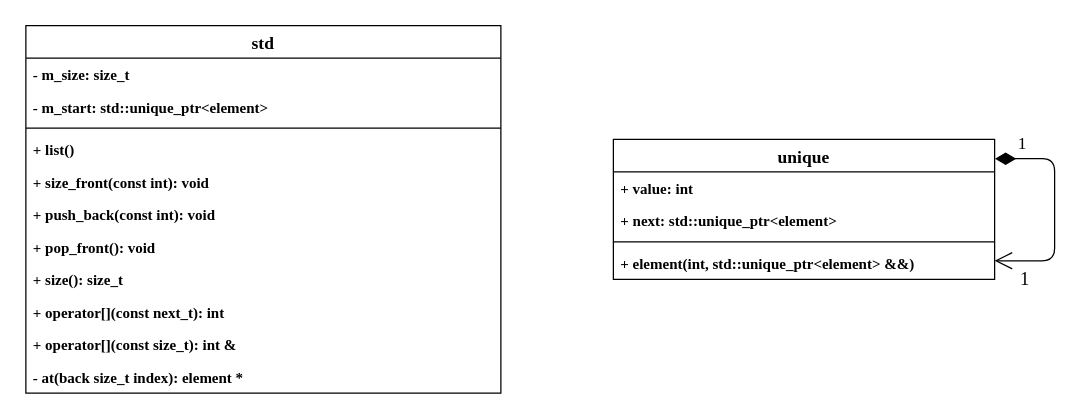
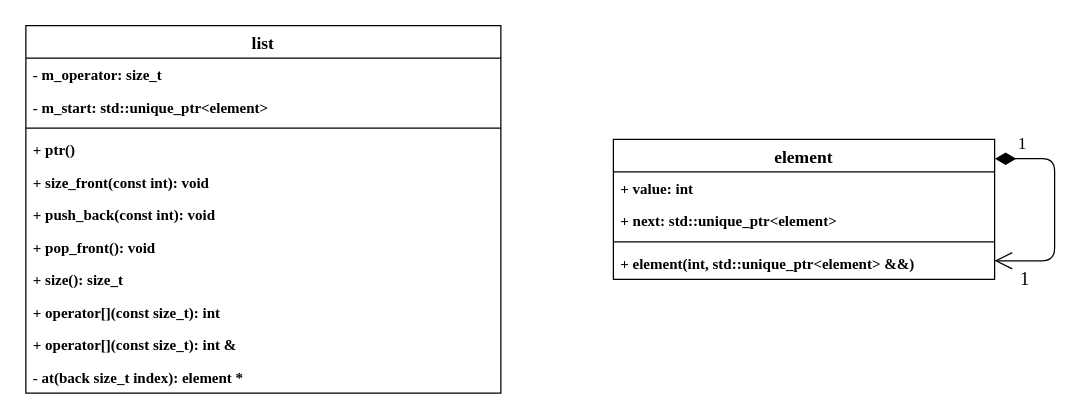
(263, 43) -> (263, 43)
(90, 75) -> (109, 75)
(60, 150) -> (60, 150)
(803, 157) -> (803, 157)
(155, 313) -> (153, 313)
